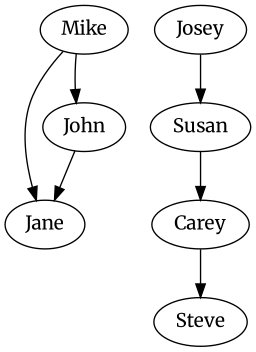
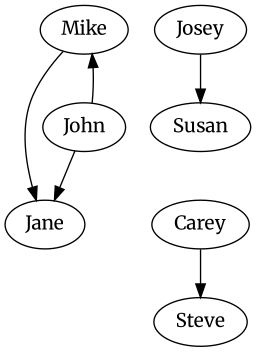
(75, 72) -> (93, 85)
(201, 169) -> none
